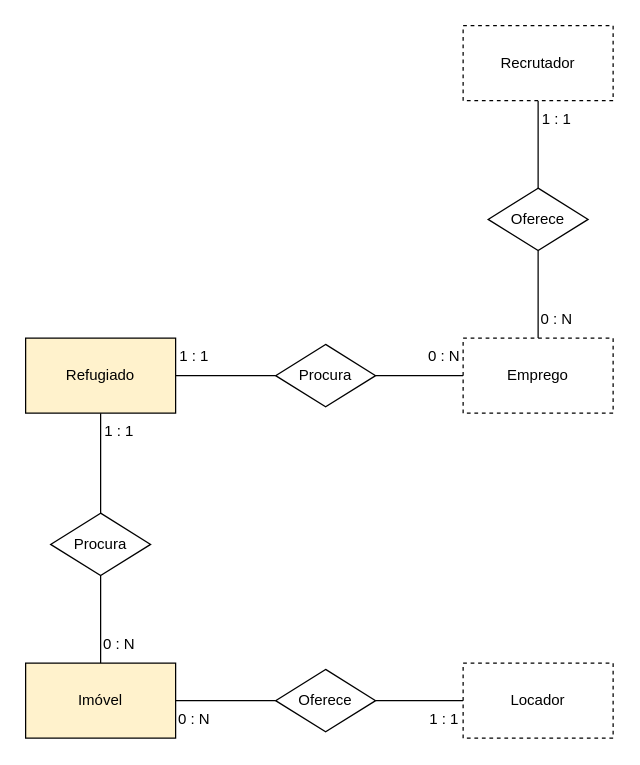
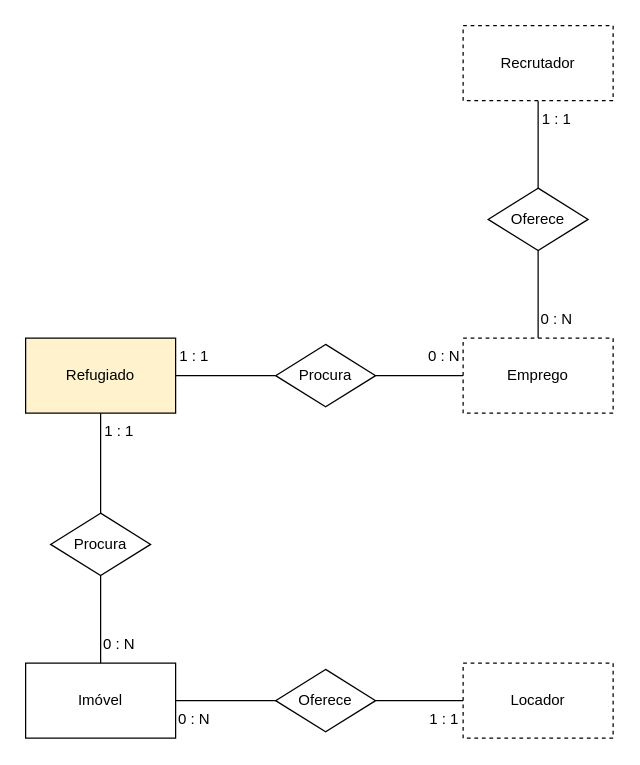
(101, 701) -> (101, 701)
